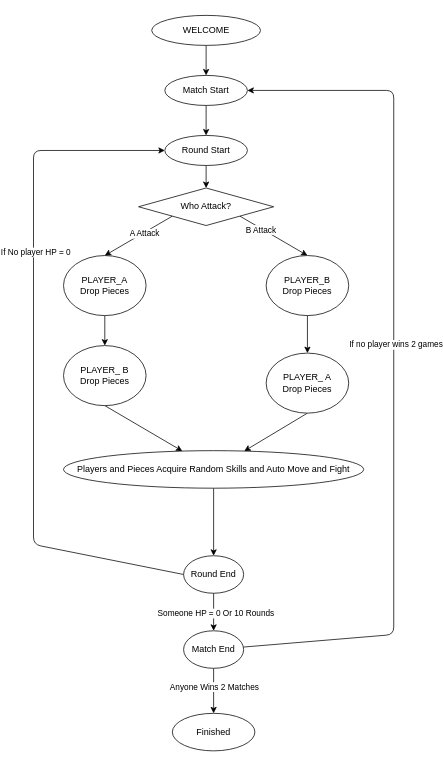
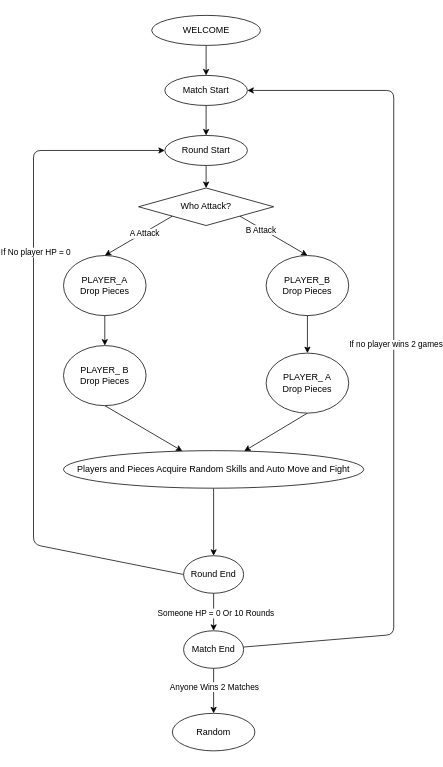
(213, 732) -> (213, 732)
